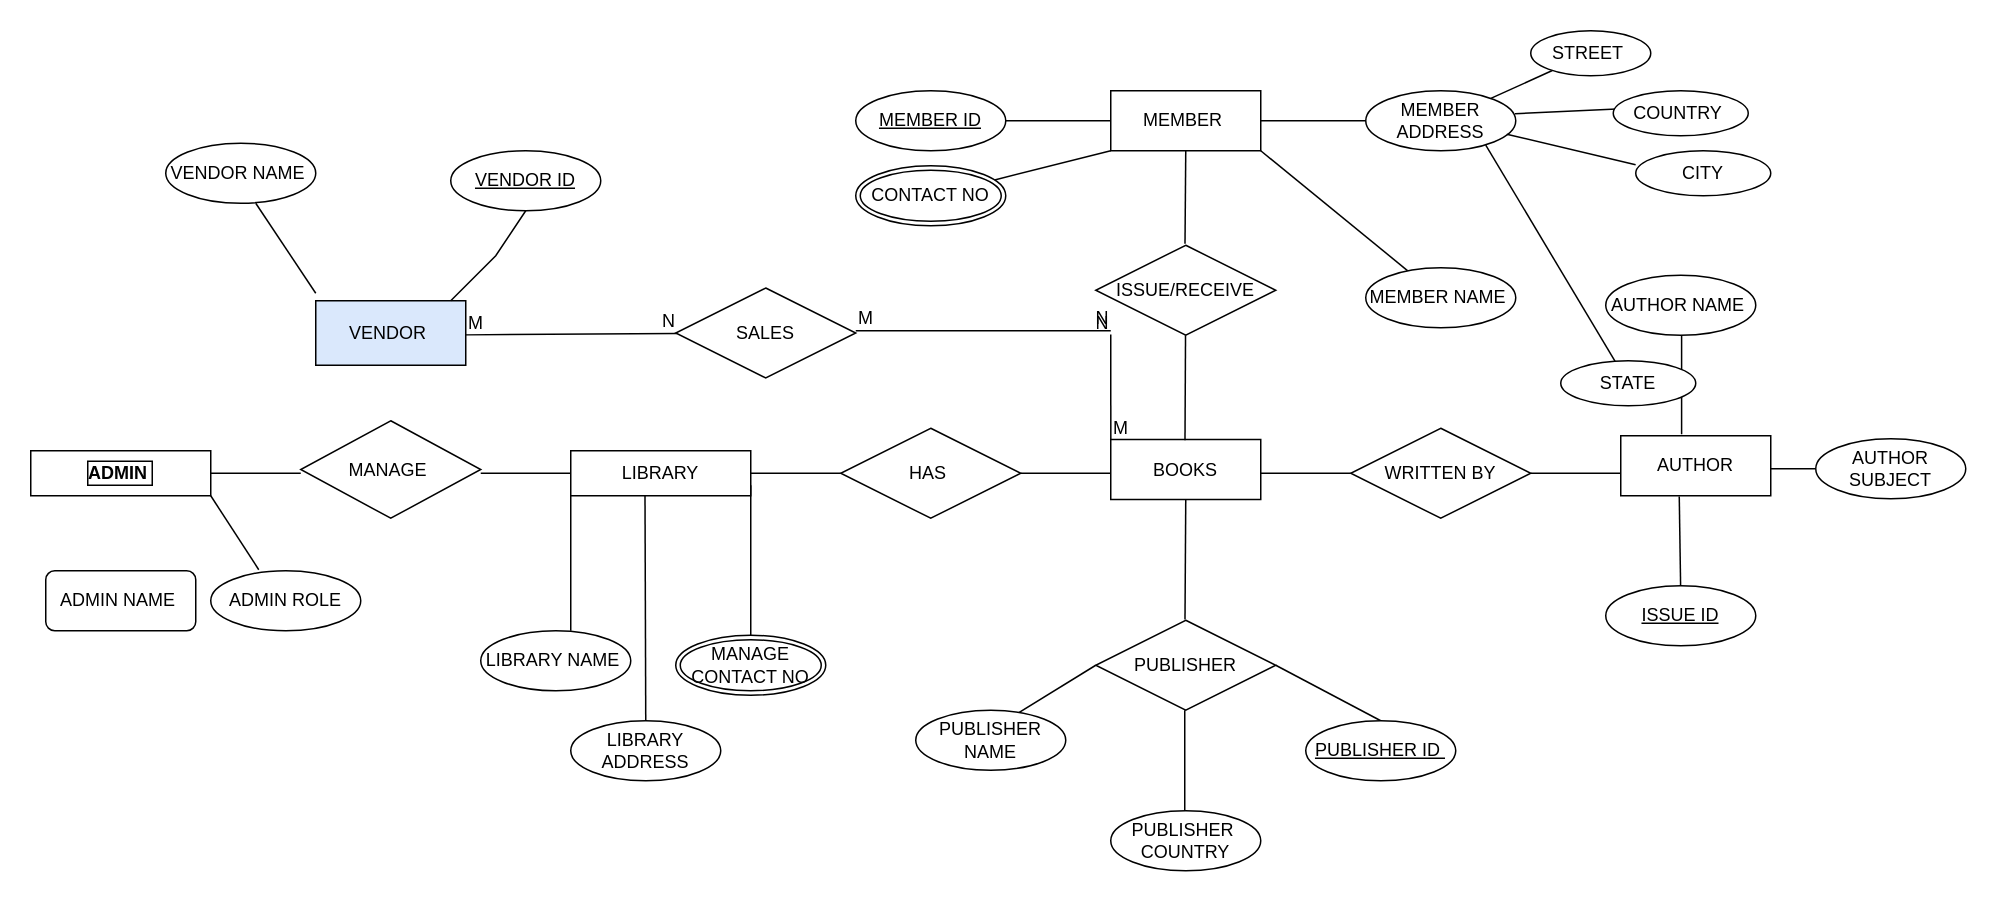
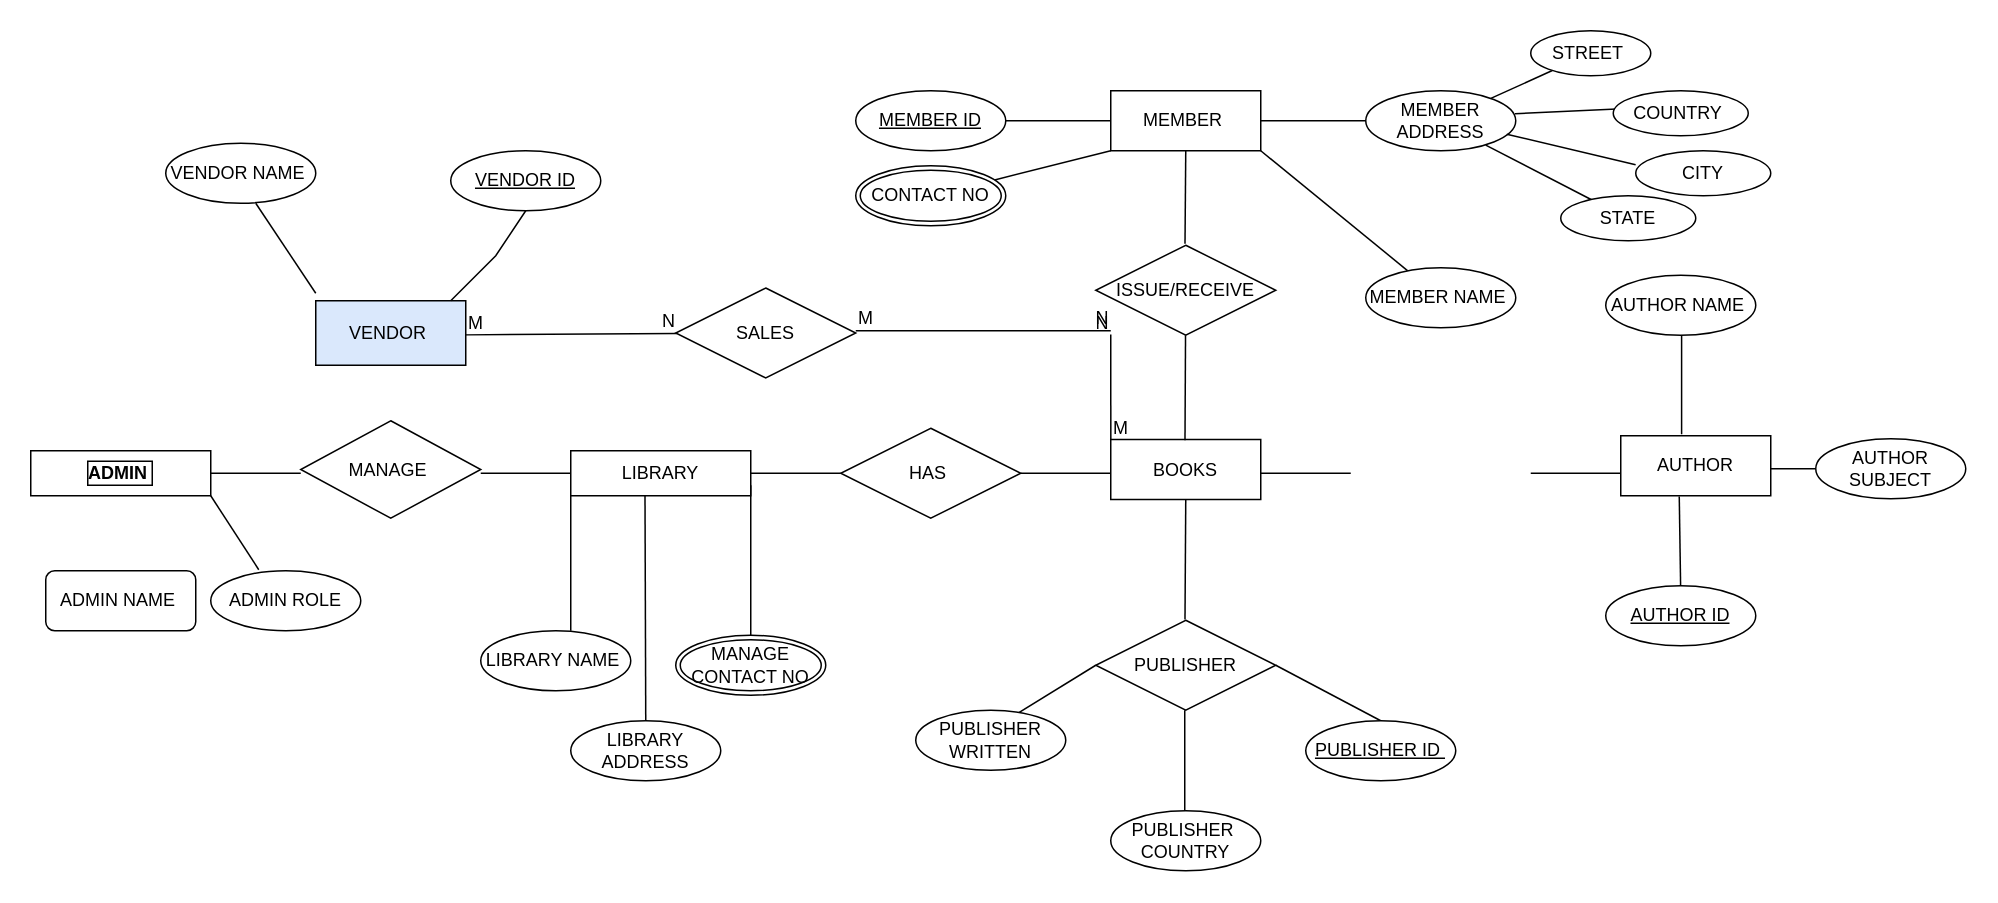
(1628, 383) -> (1628, 218)
(1441, 473) -> none
(1681, 616) -> (1681, 616)
(991, 740) -> (991, 740)
